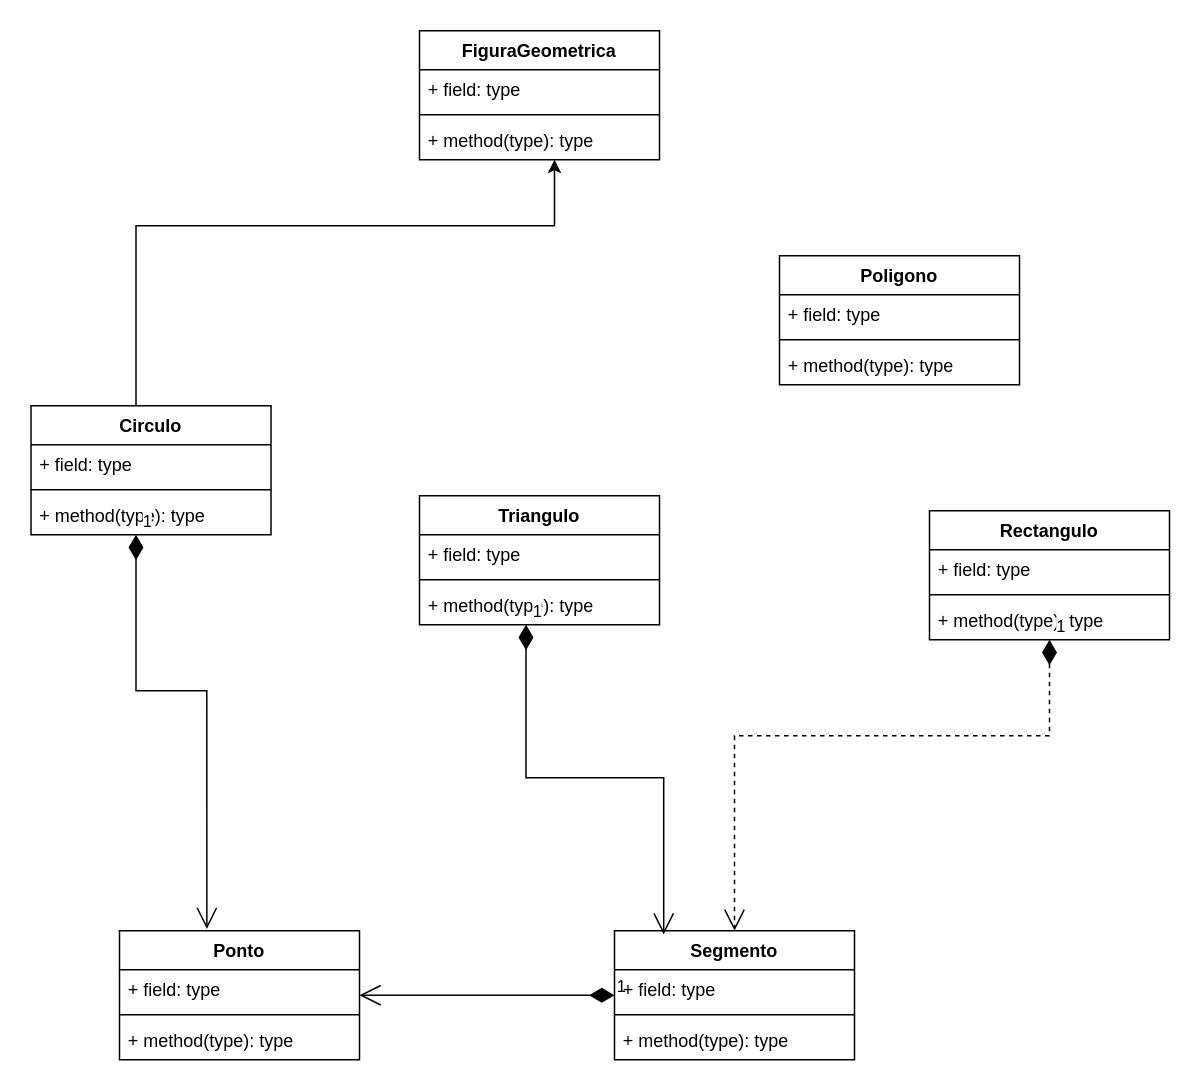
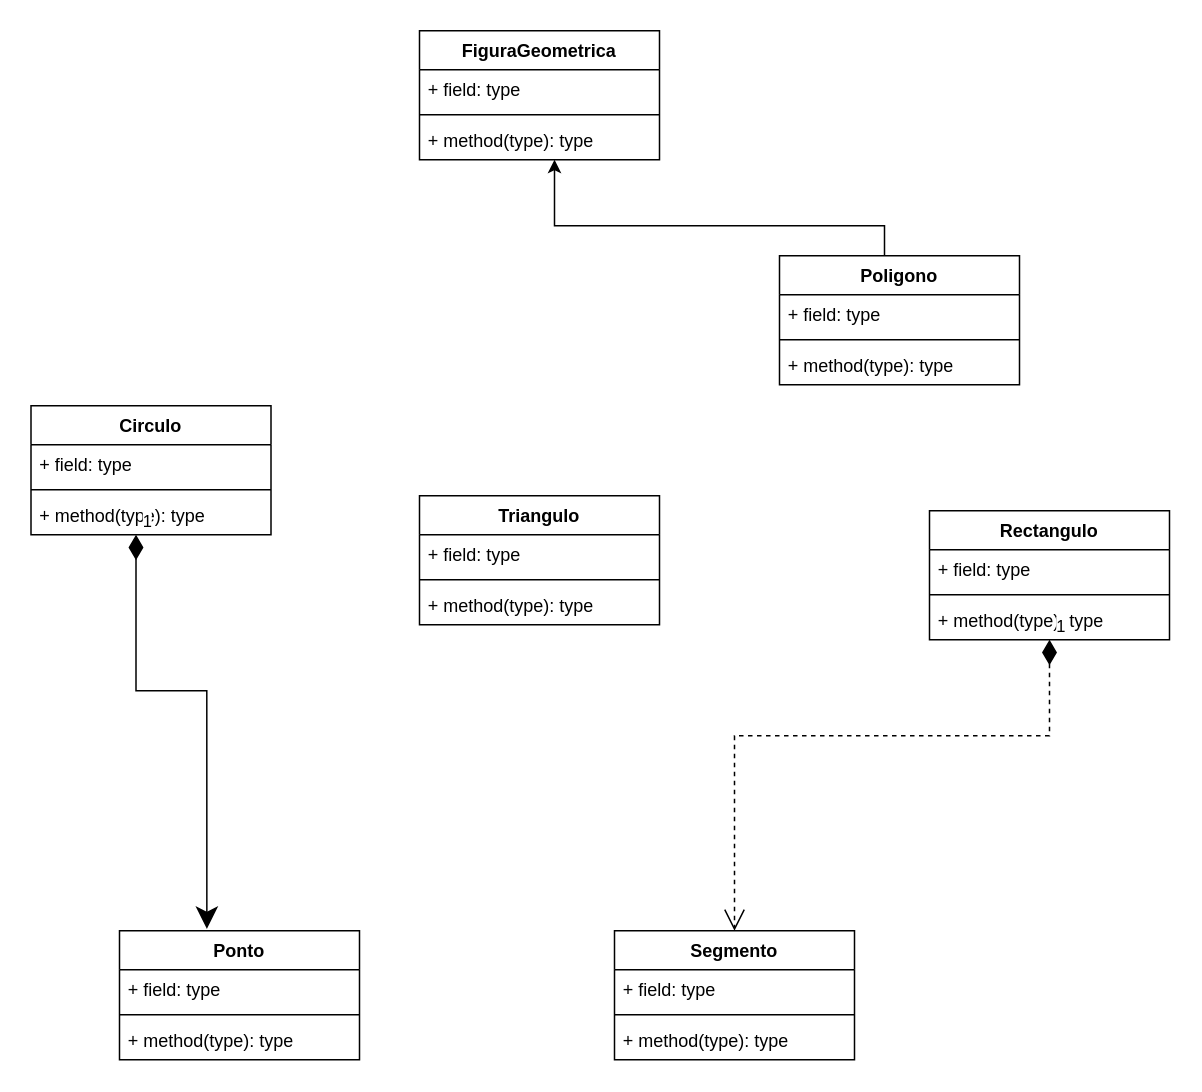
(254, 226) -> none
none -> (736, 226)
(606, 778) -> none
(207, 916) -> (207, 910)
(477, 995) -> none
